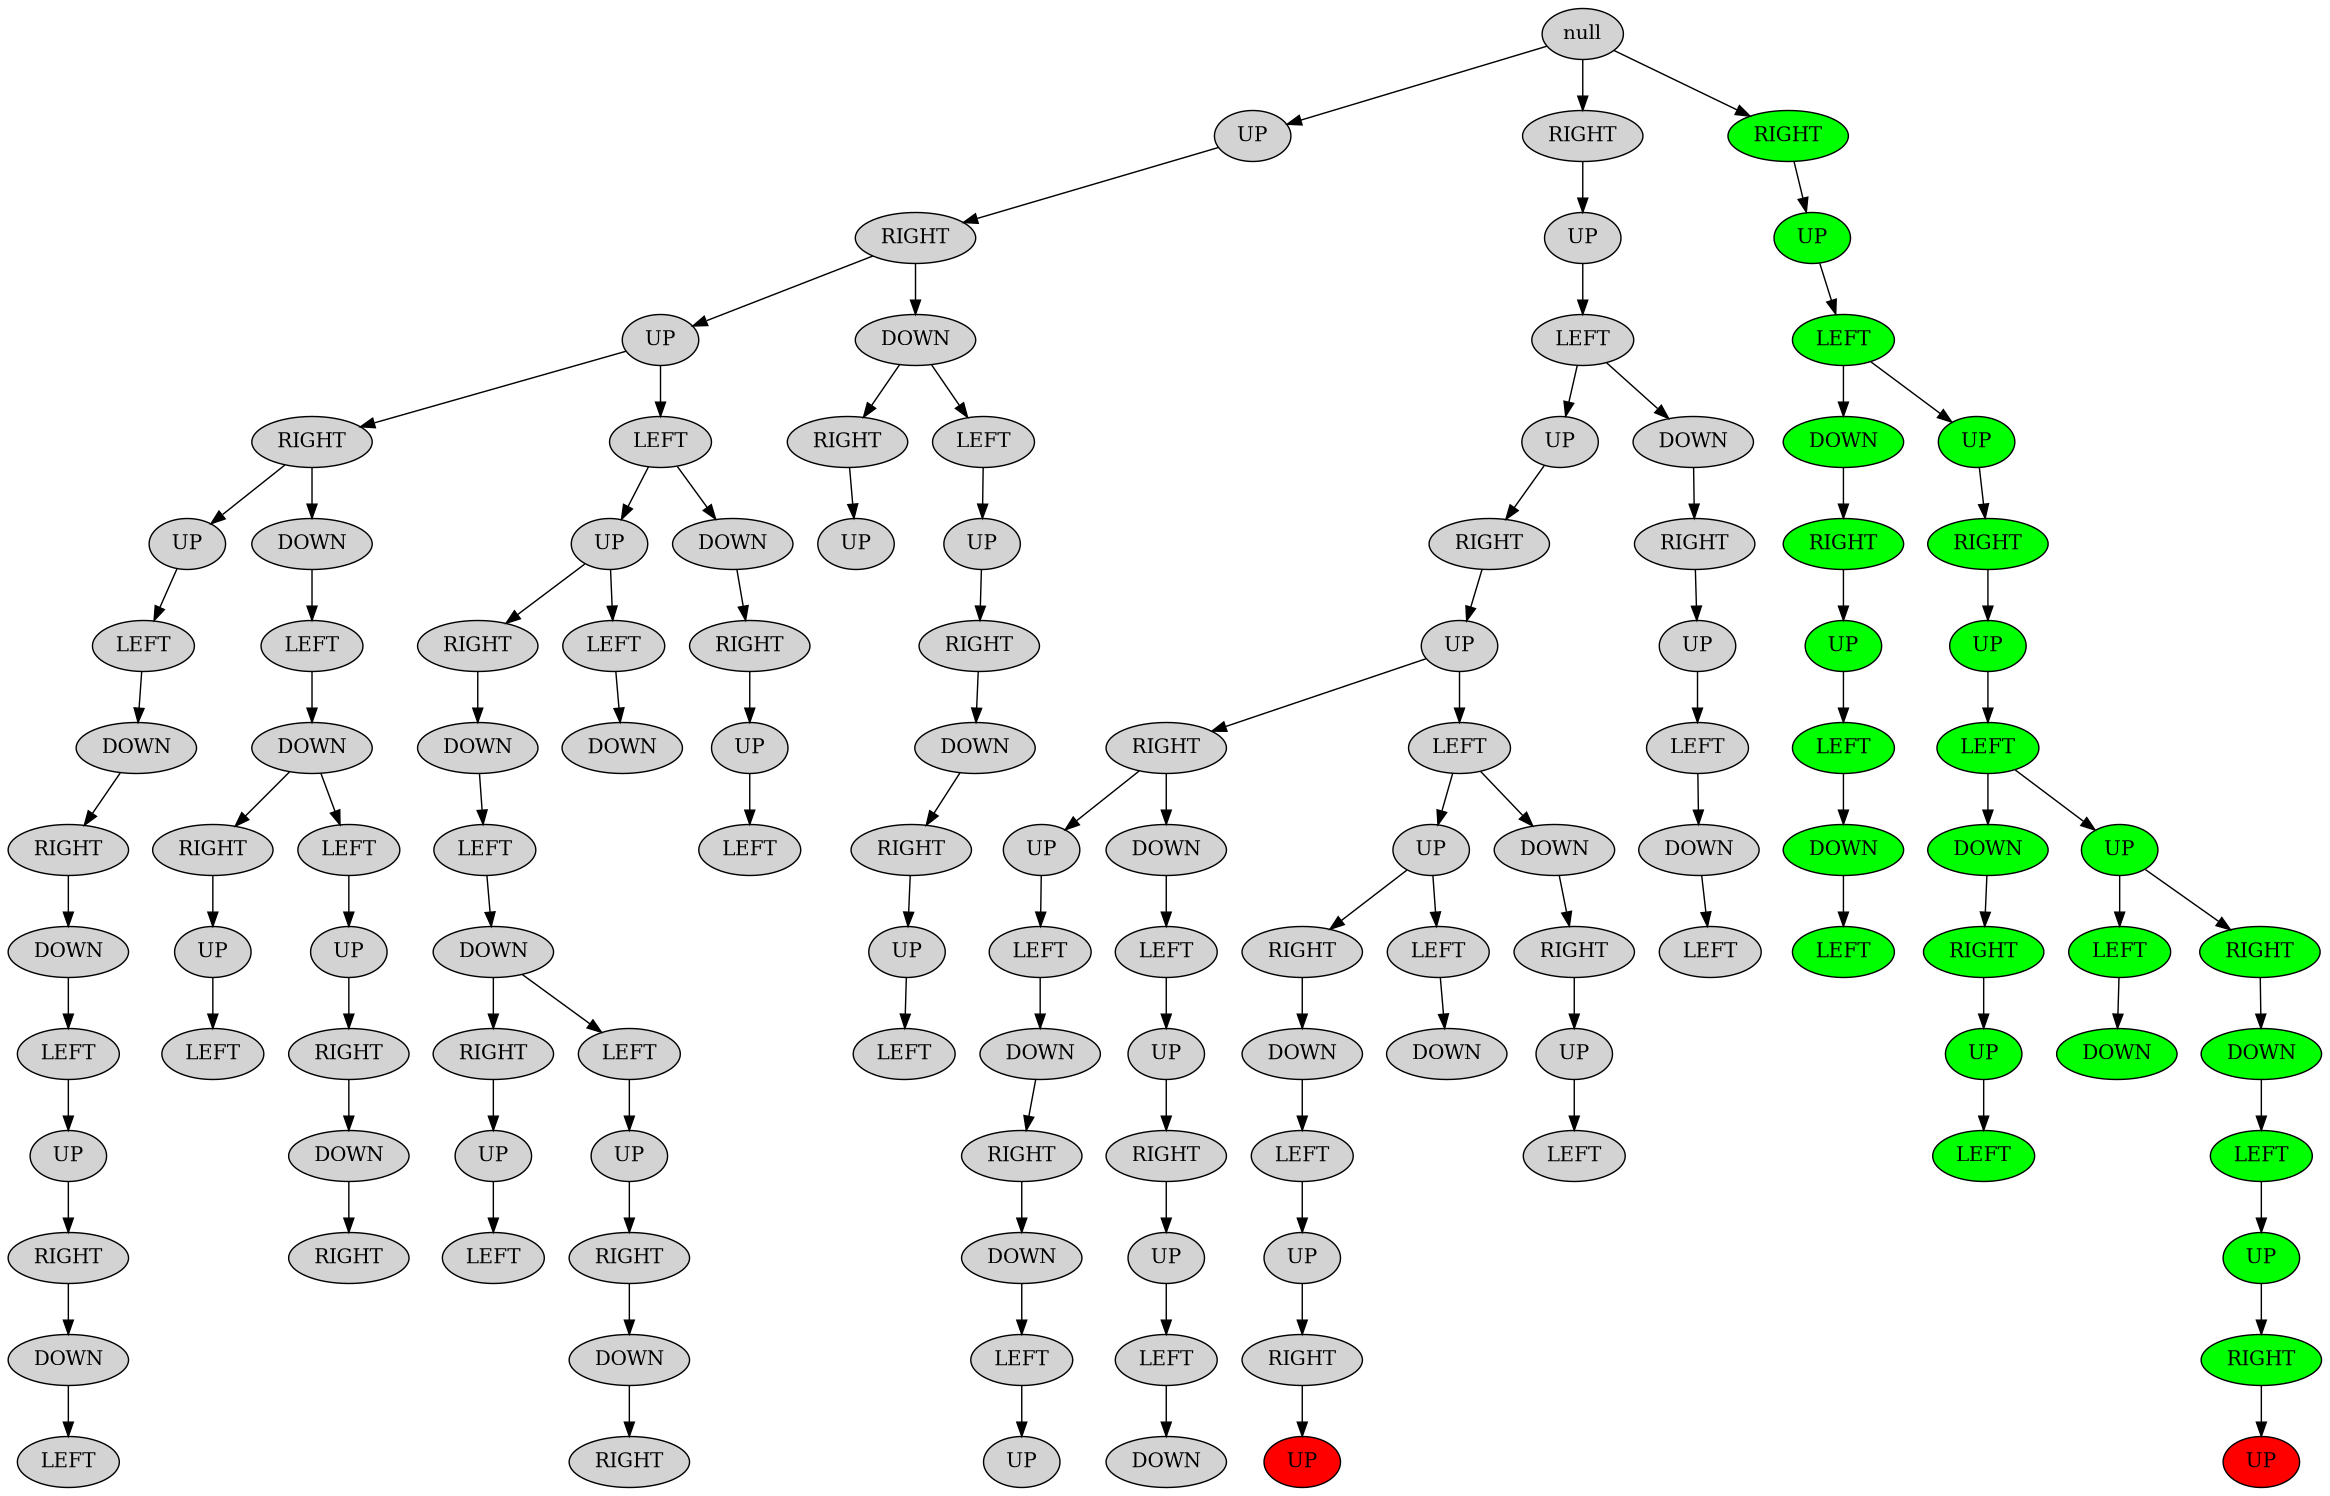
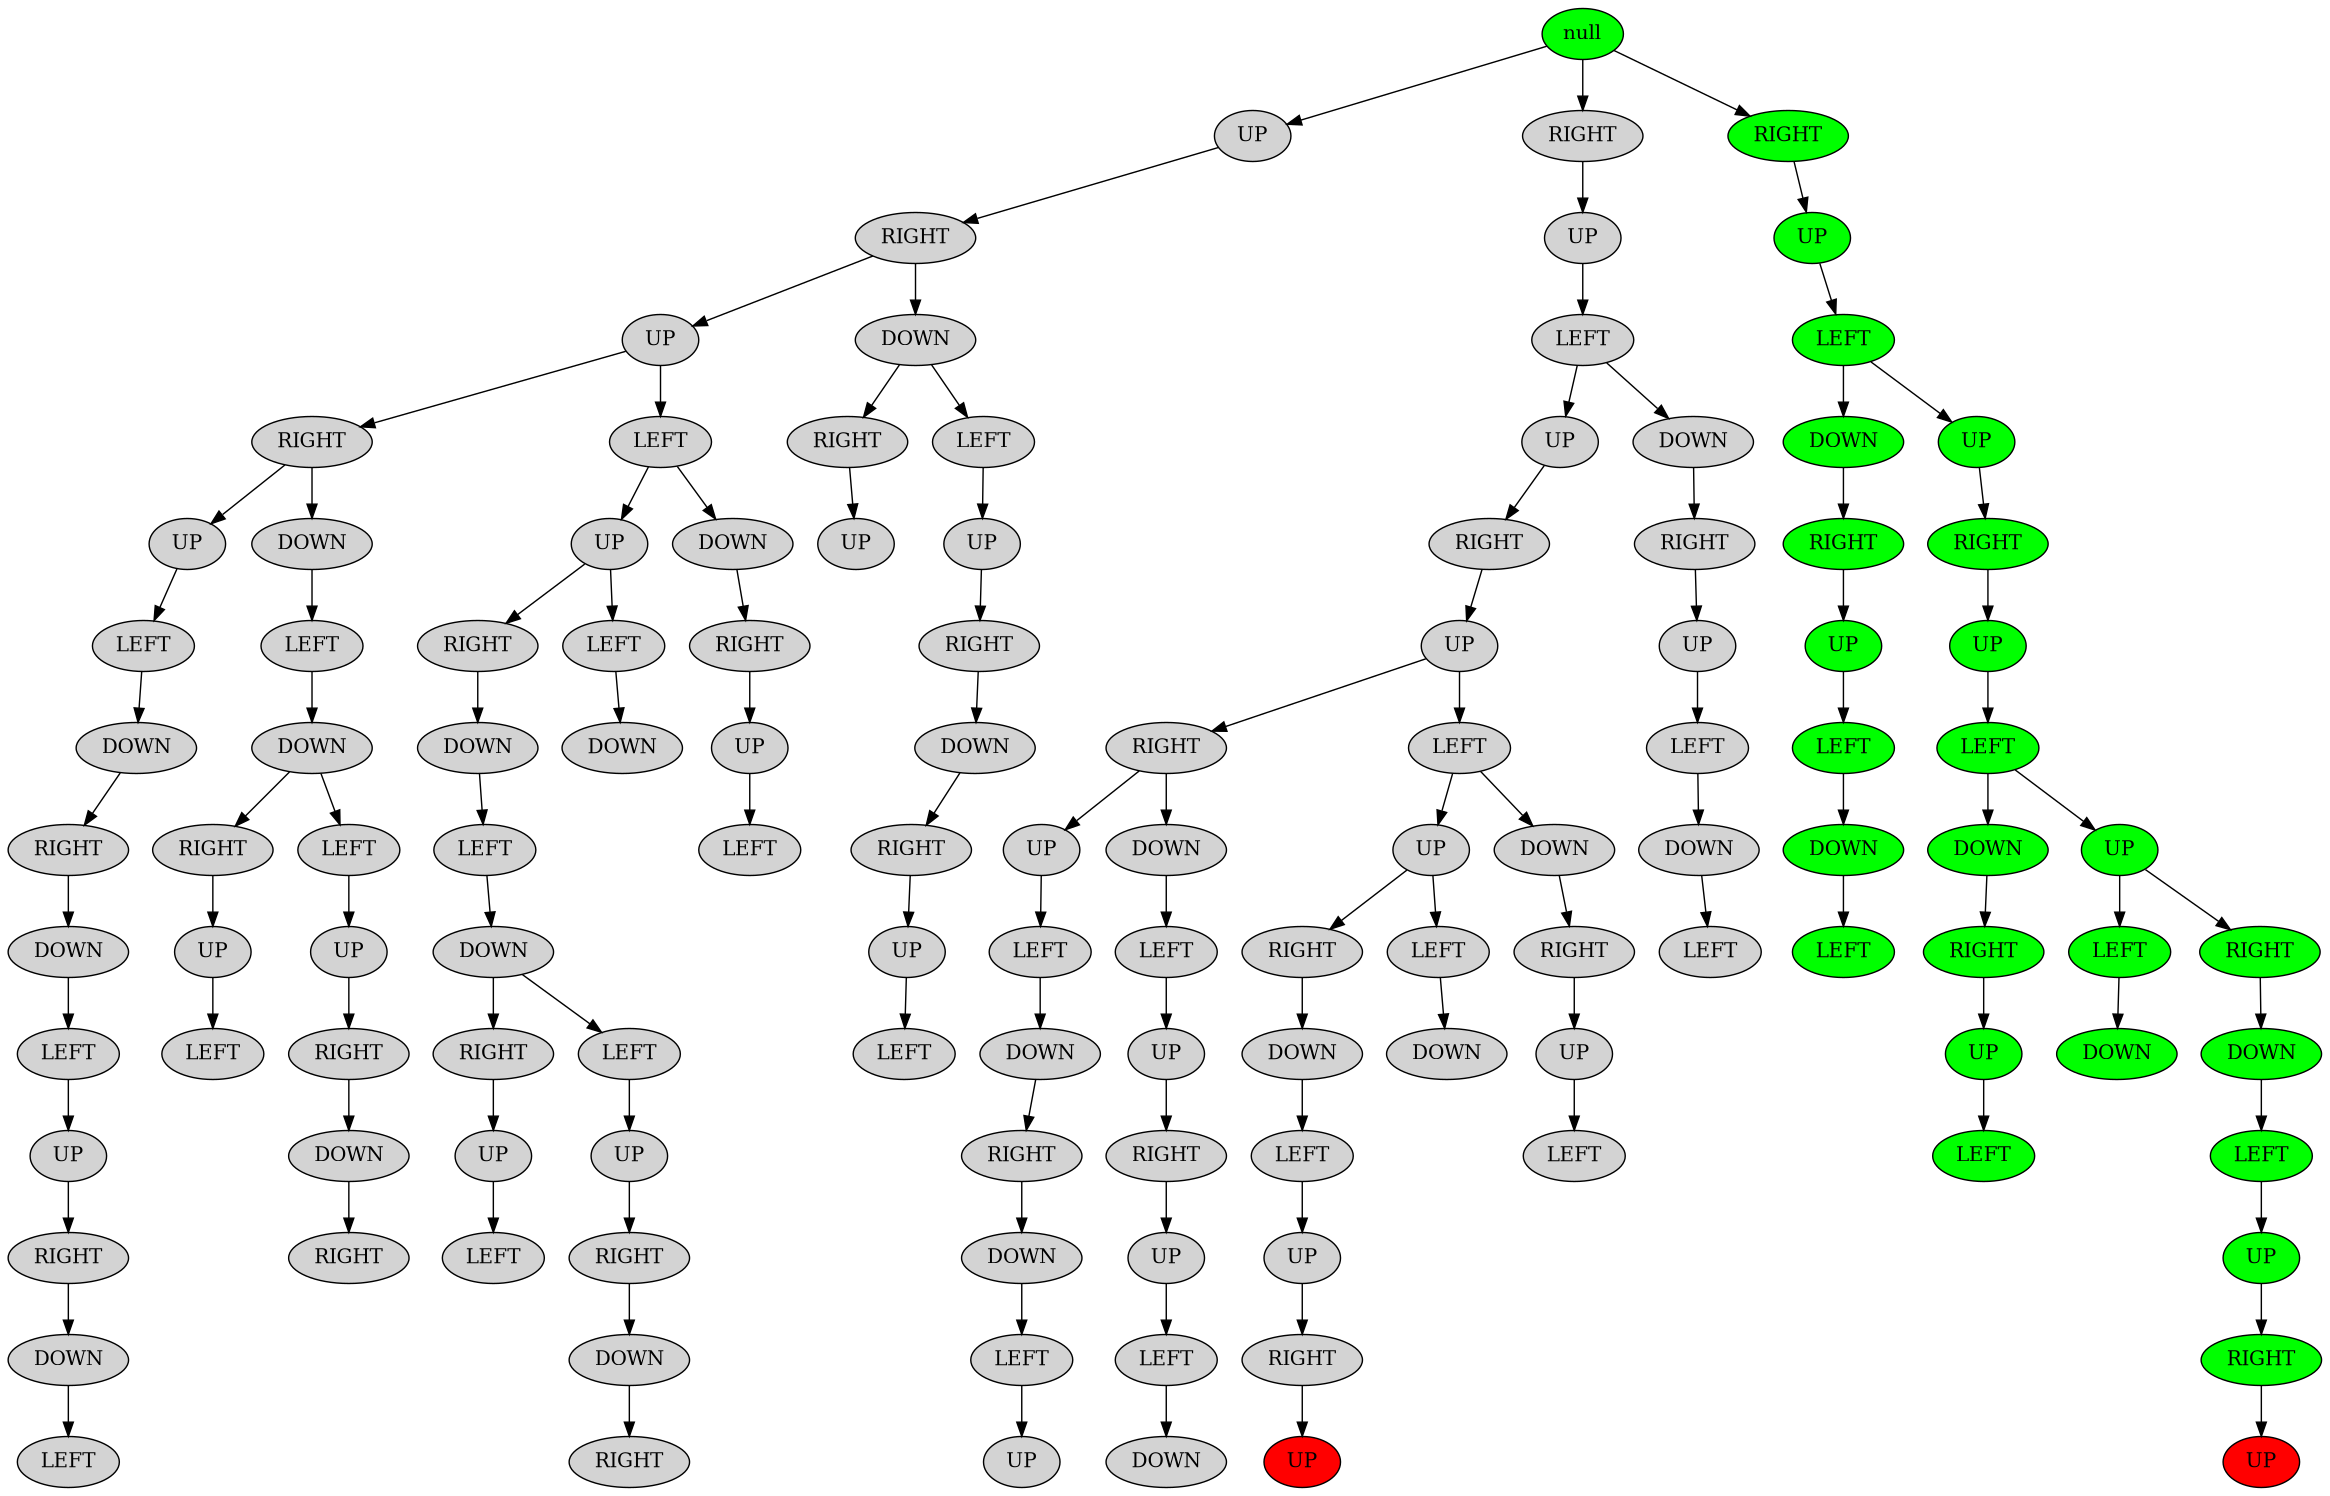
(1583, 34) -> (1583, 34)
